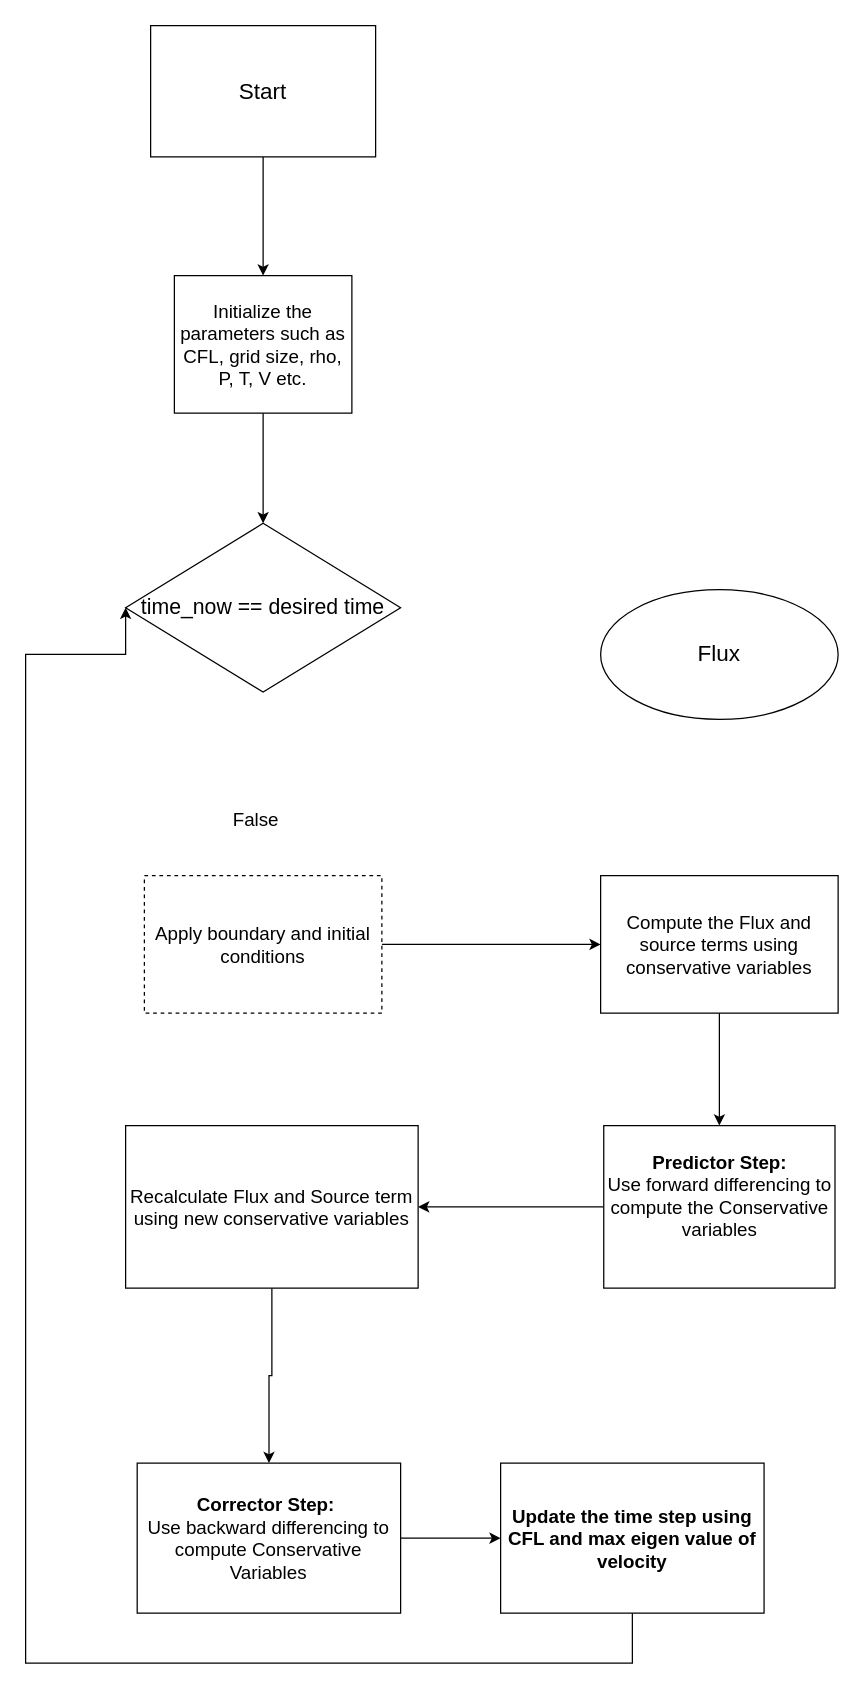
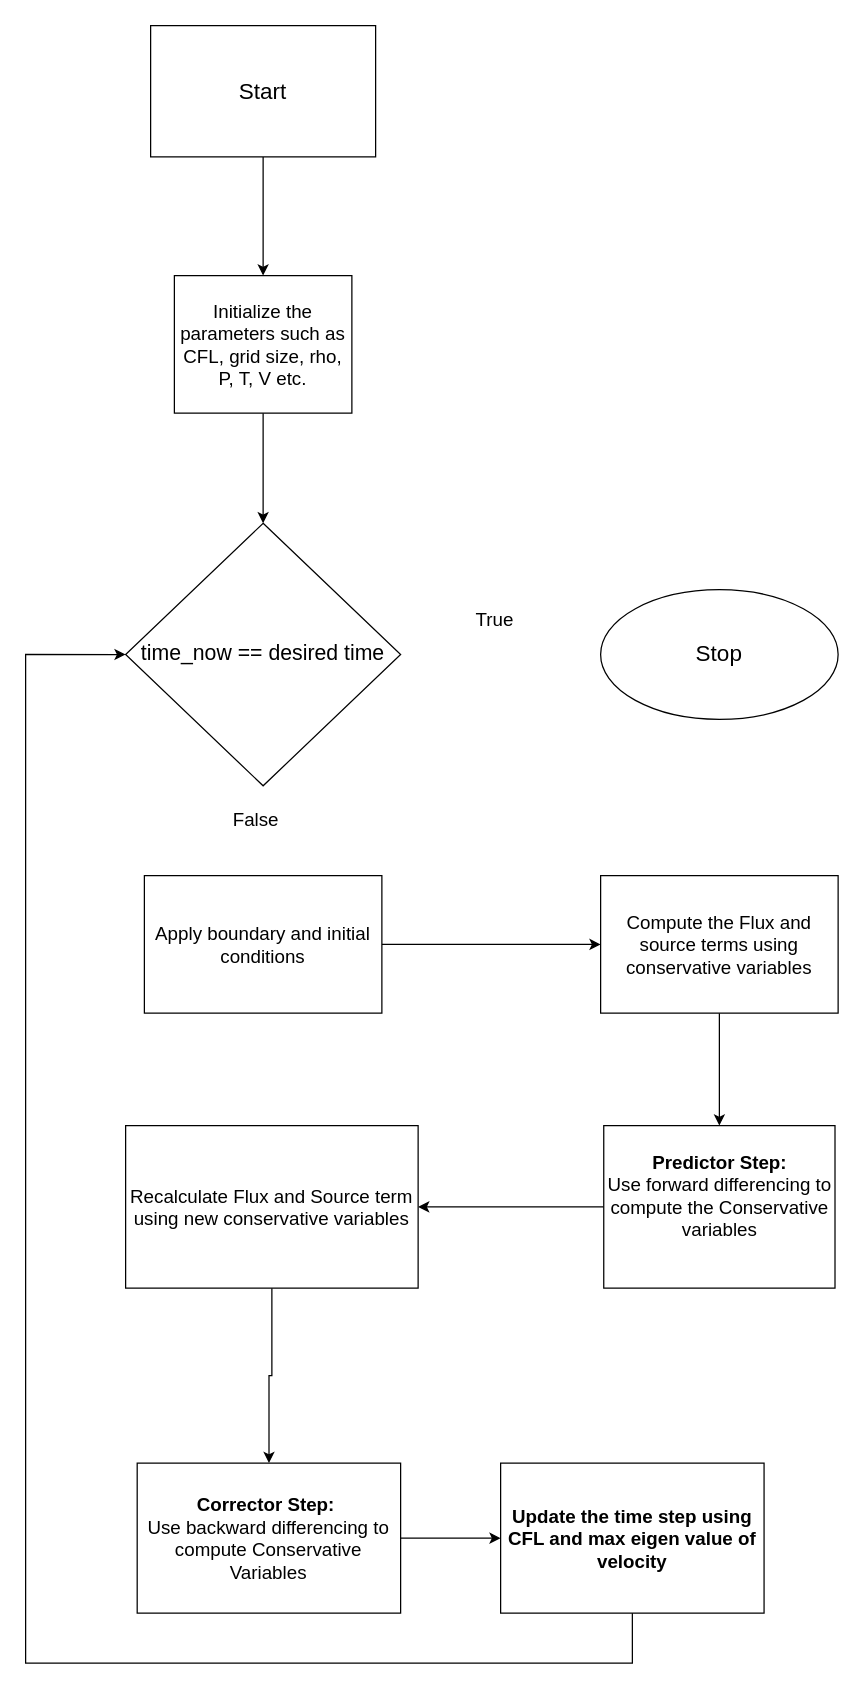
(263, 608) -> (263, 655)
none -> (494, 619)
(719, 654) -> (719, 654)
(263, 944) -> (263, 944)
